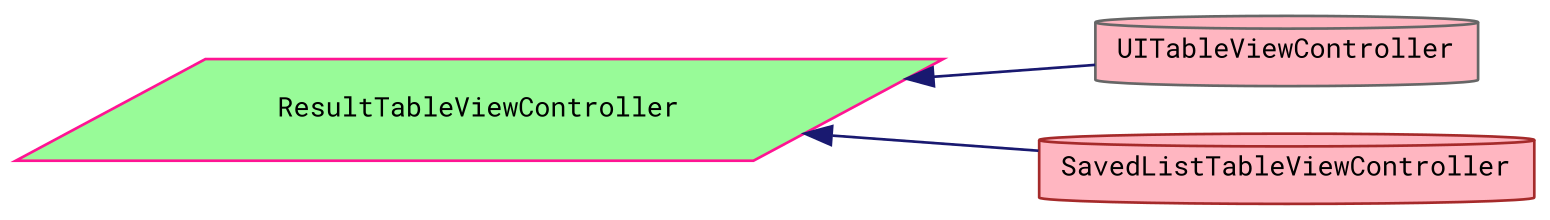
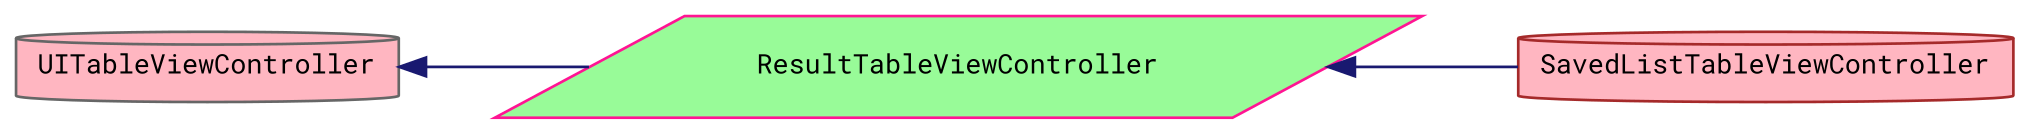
(1014, 71) -> (508, 67)
